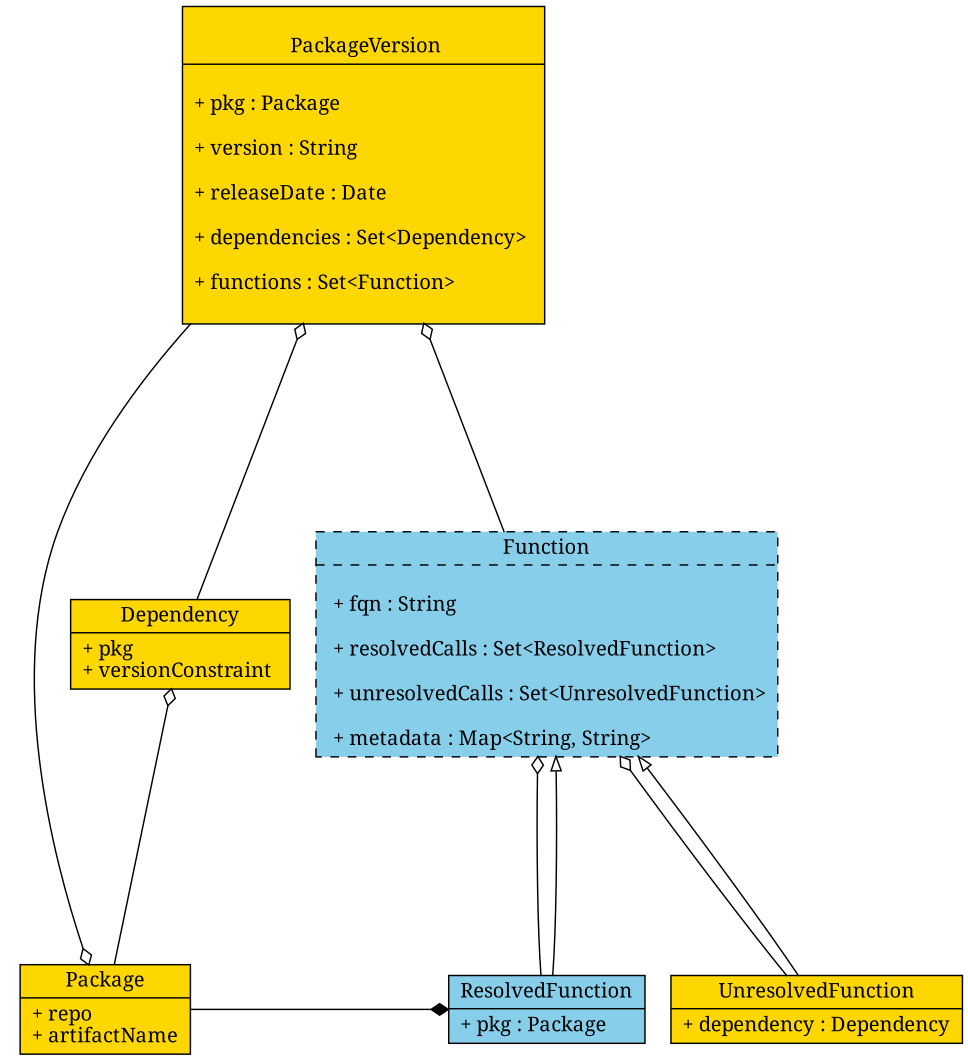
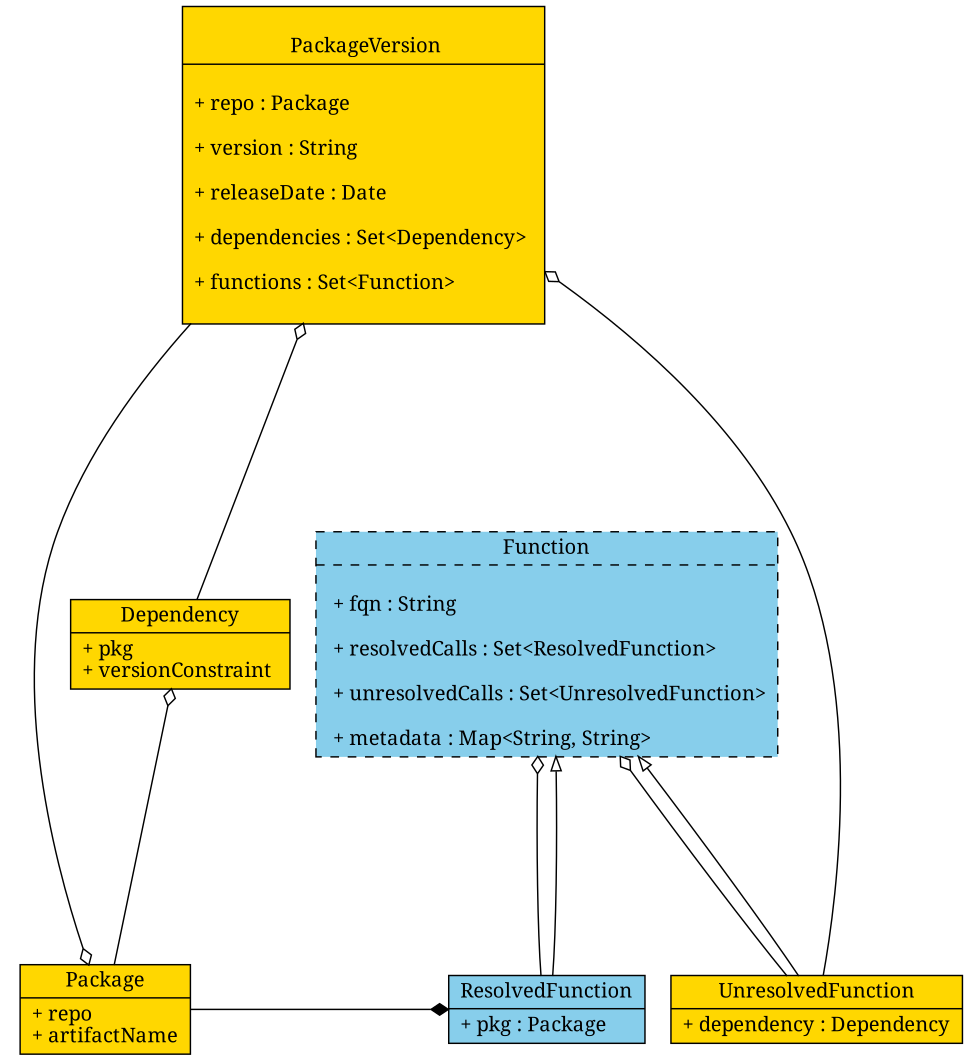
(271, 104) -> (275, 104)
(467, 436) -> (811, 582)
